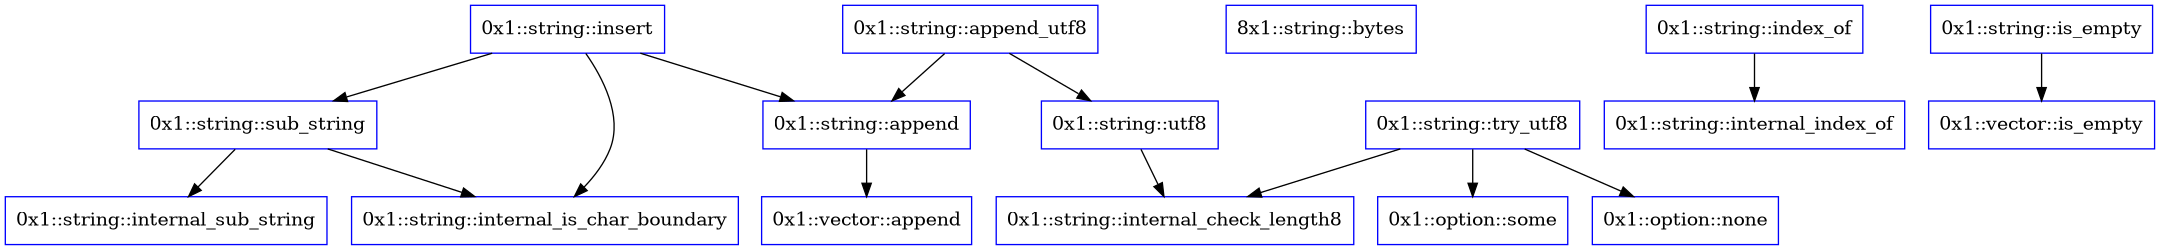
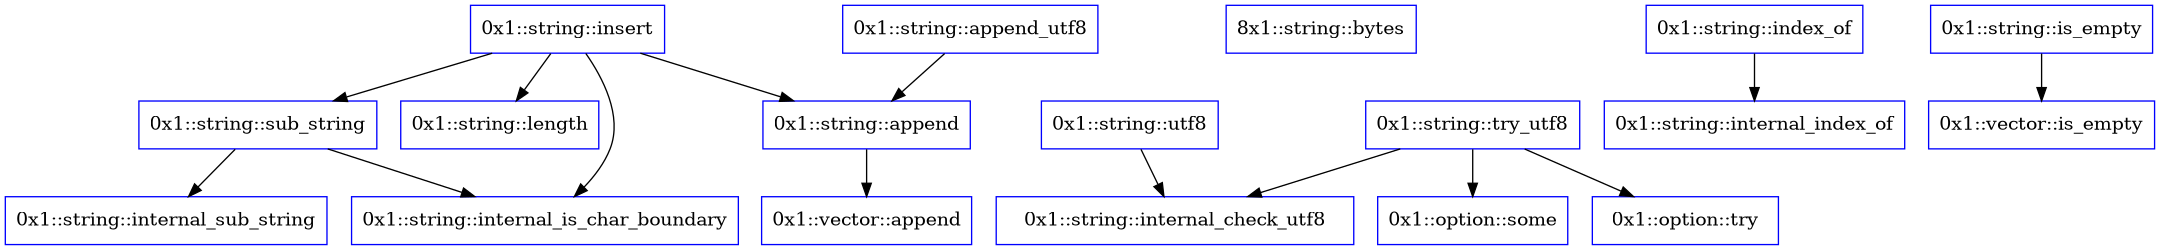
(1044, 74) -> none
none -> (500, 125)
(1175, 221) -> (1175, 221)
(1685, 221) -> (1685, 221)
